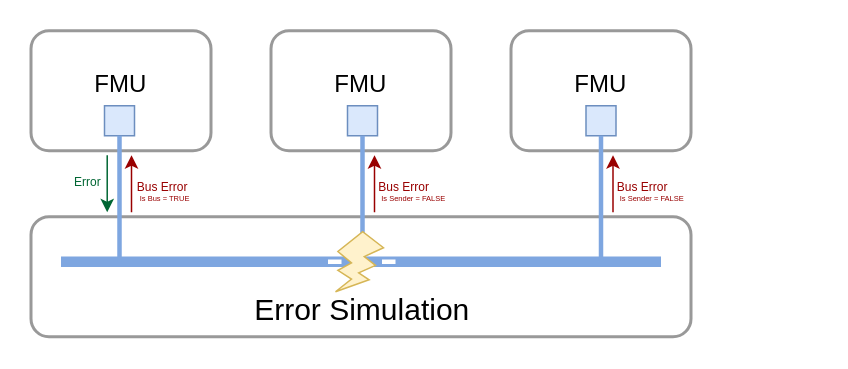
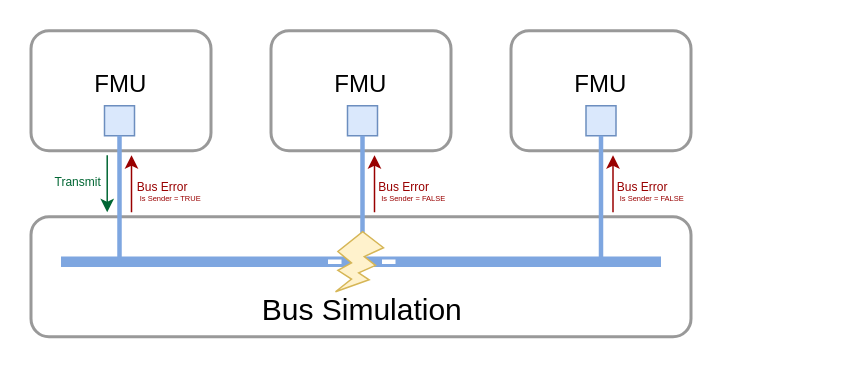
(84, 182) -> (76, 182)
(165, 202) -> (171, 202)
(362, 308) -> (362, 308)
